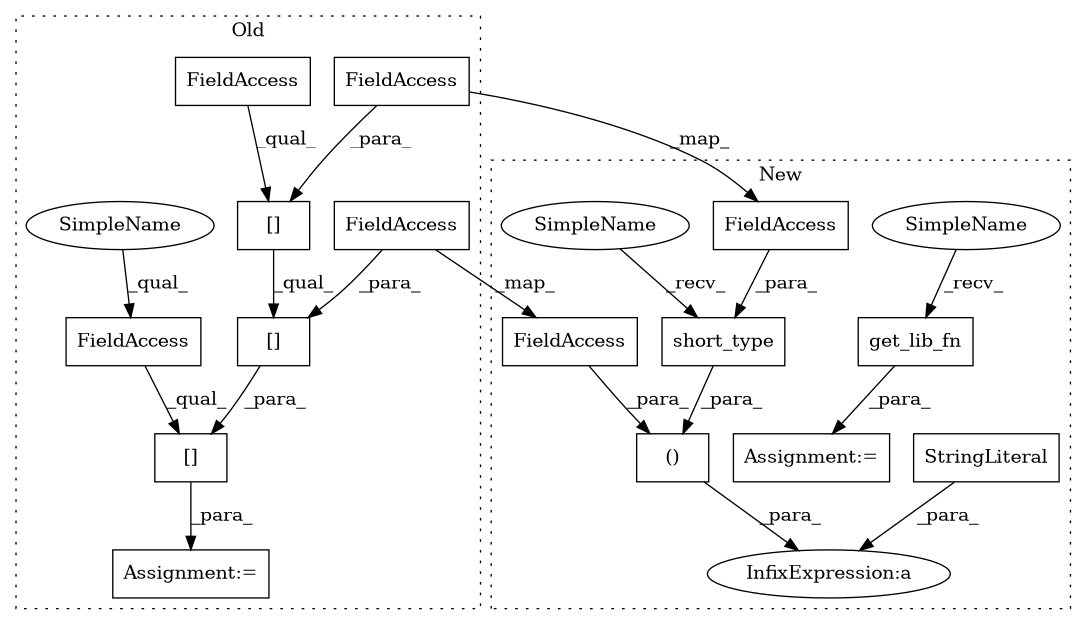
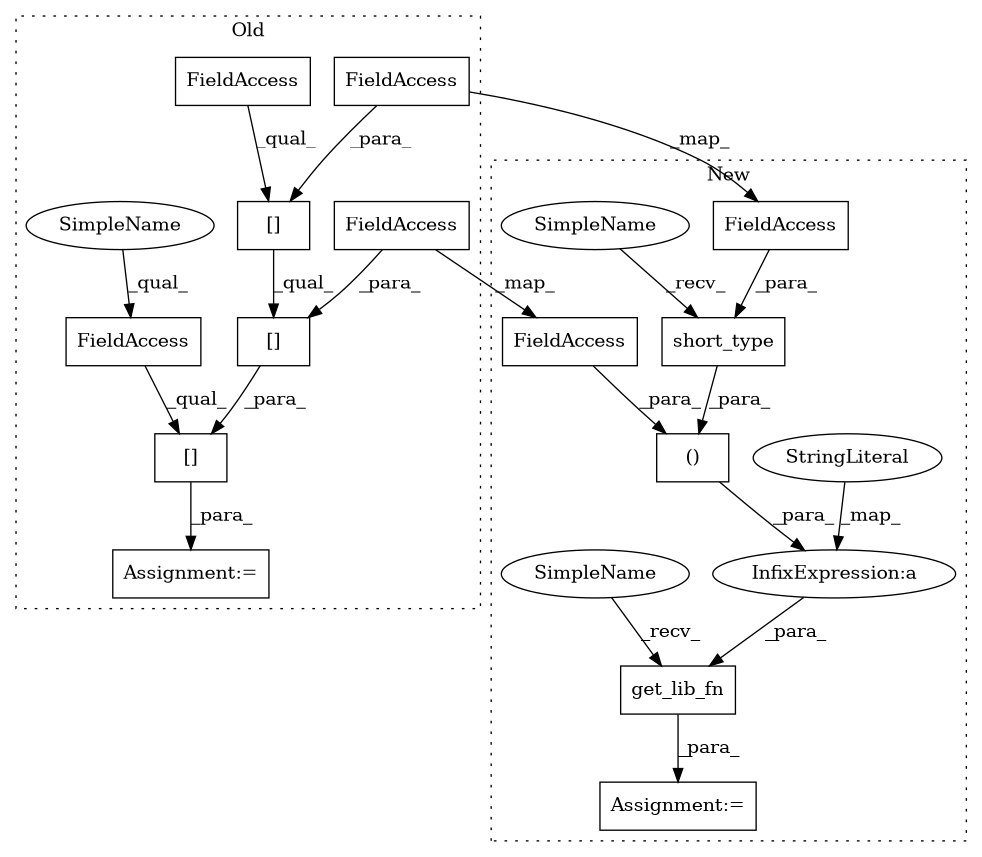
(986, 458) -> (848, 458)
(948, 516) -> (871, 516)
none -> (762, 628)
